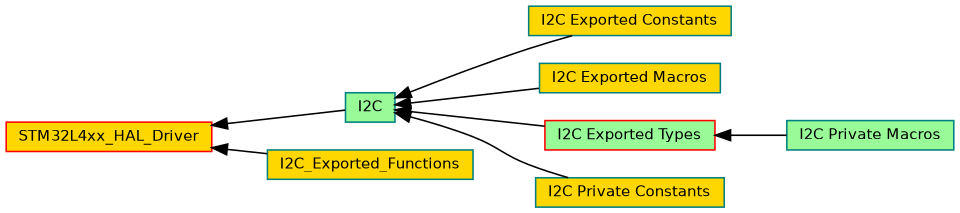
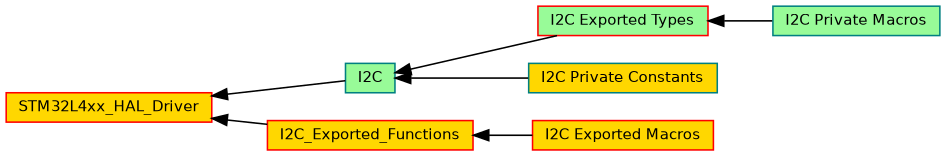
(630, 21) -> none
(630, 78) -> (623, 135)
(475, 96) -> (511, 135)
(370, 165) -> (370, 135)
